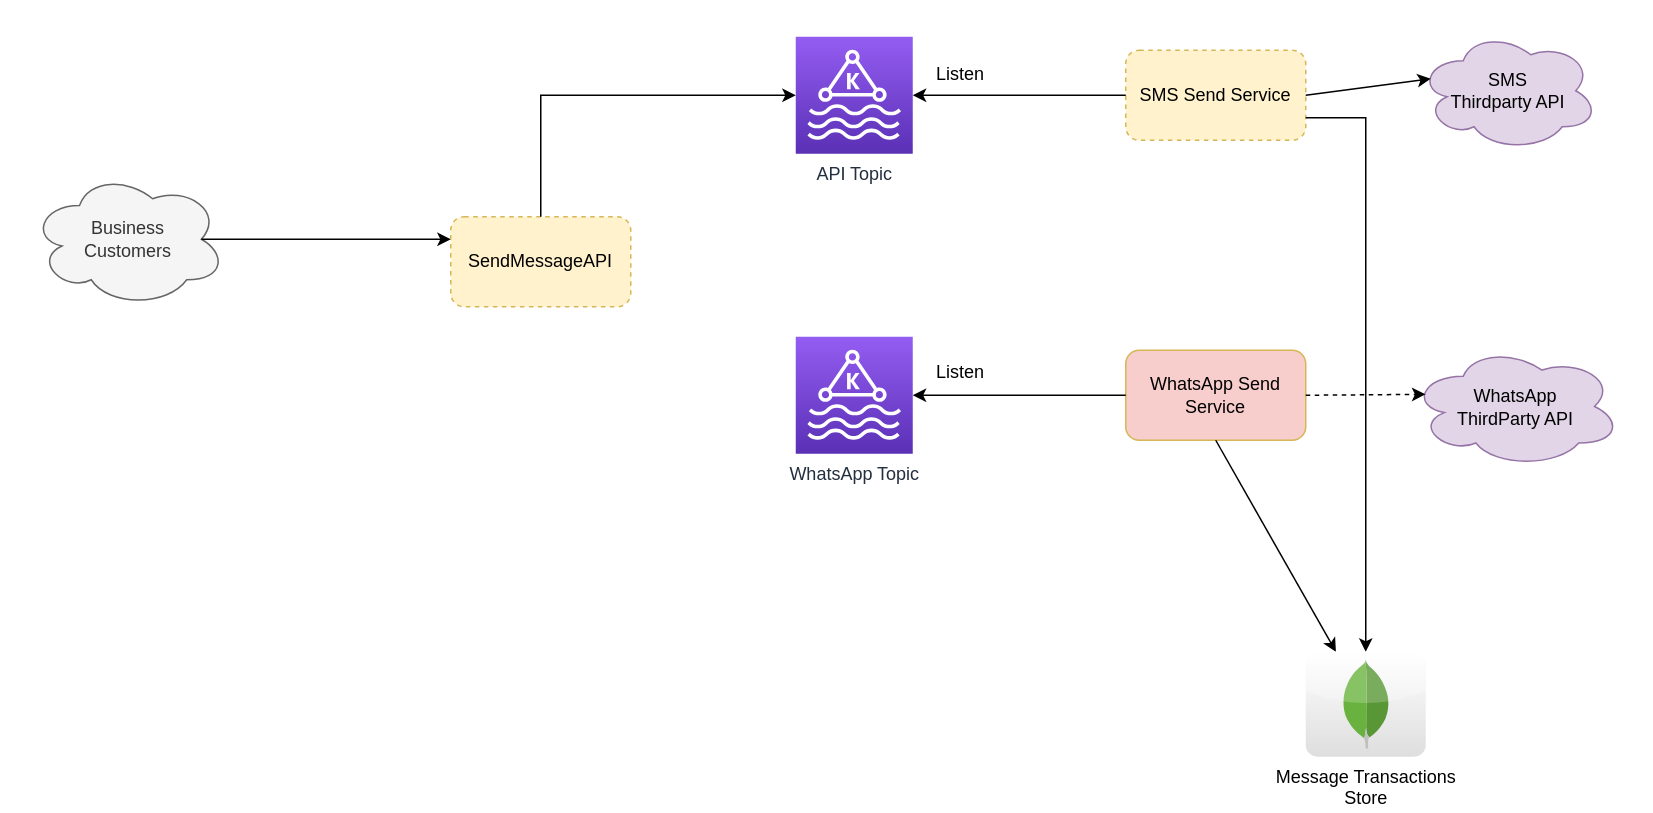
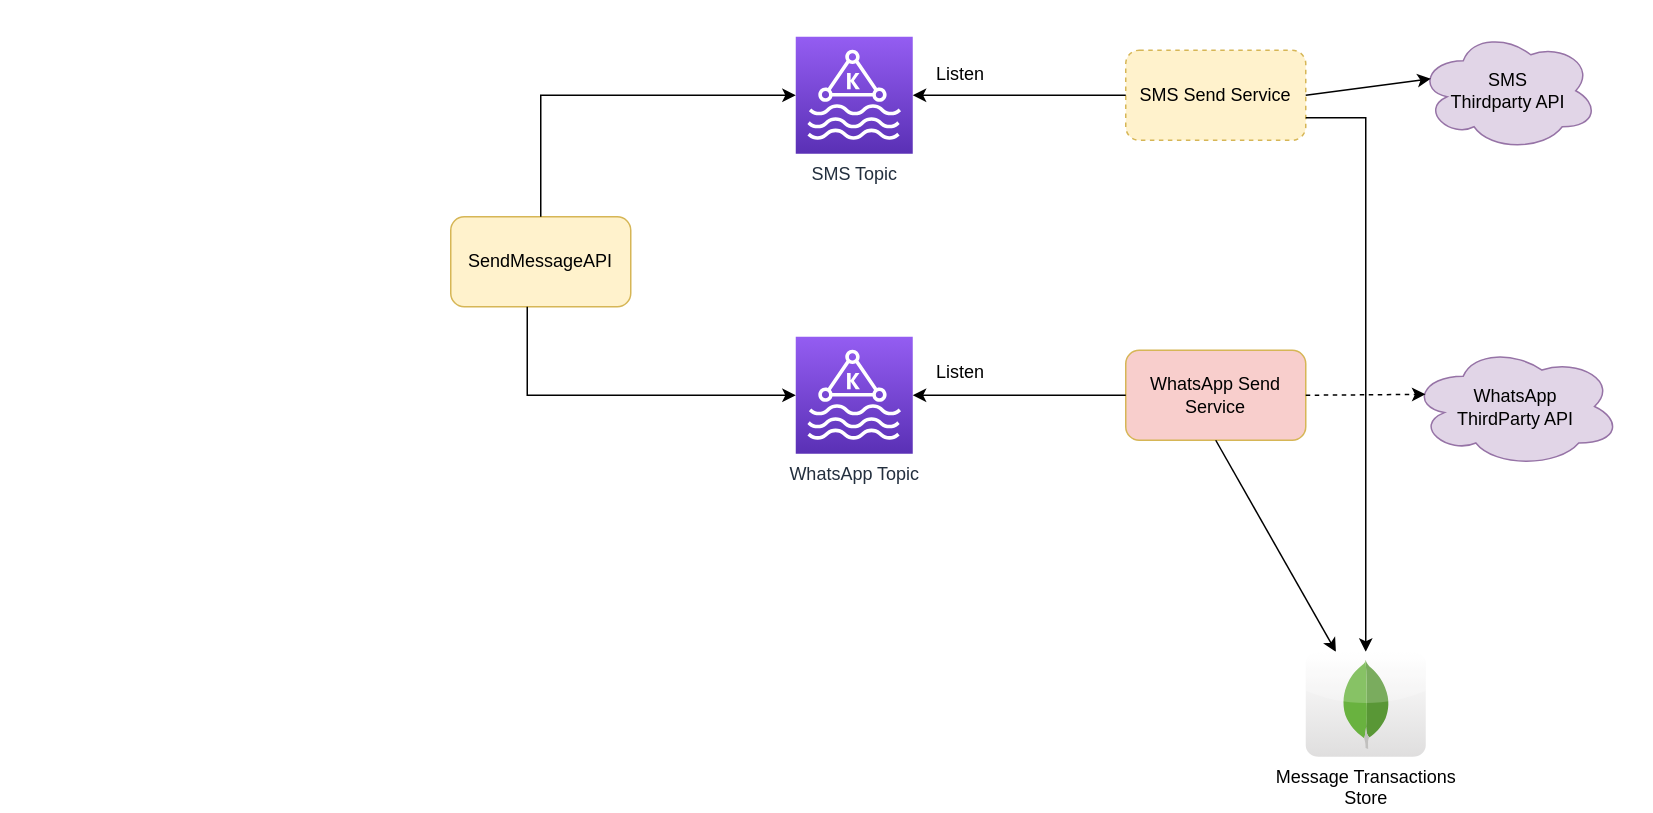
(855, 175) -> (855, 175)
(128, 239) -> none
(321, 239) -> none
(541, 262) -> (541, 262)
none -> (613, 395)
